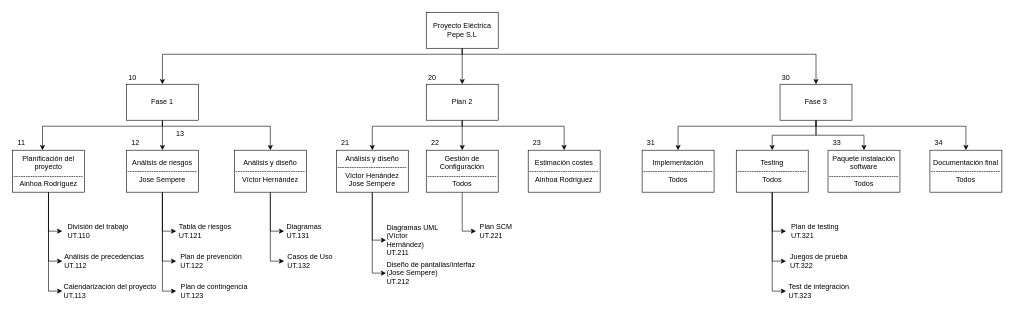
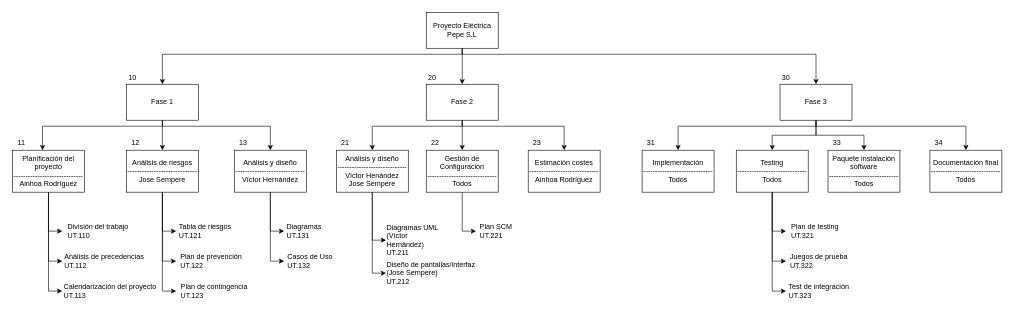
(462, 102) -> (462, 102)
(180, 134) -> (243, 143)
